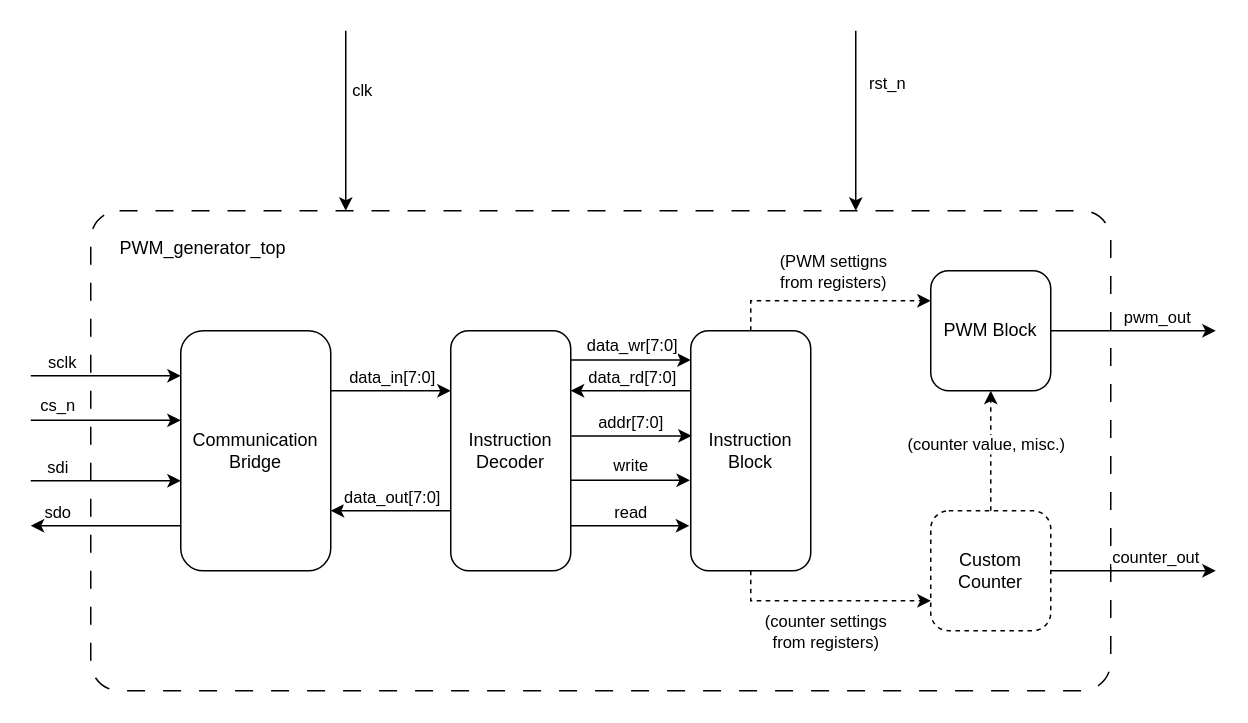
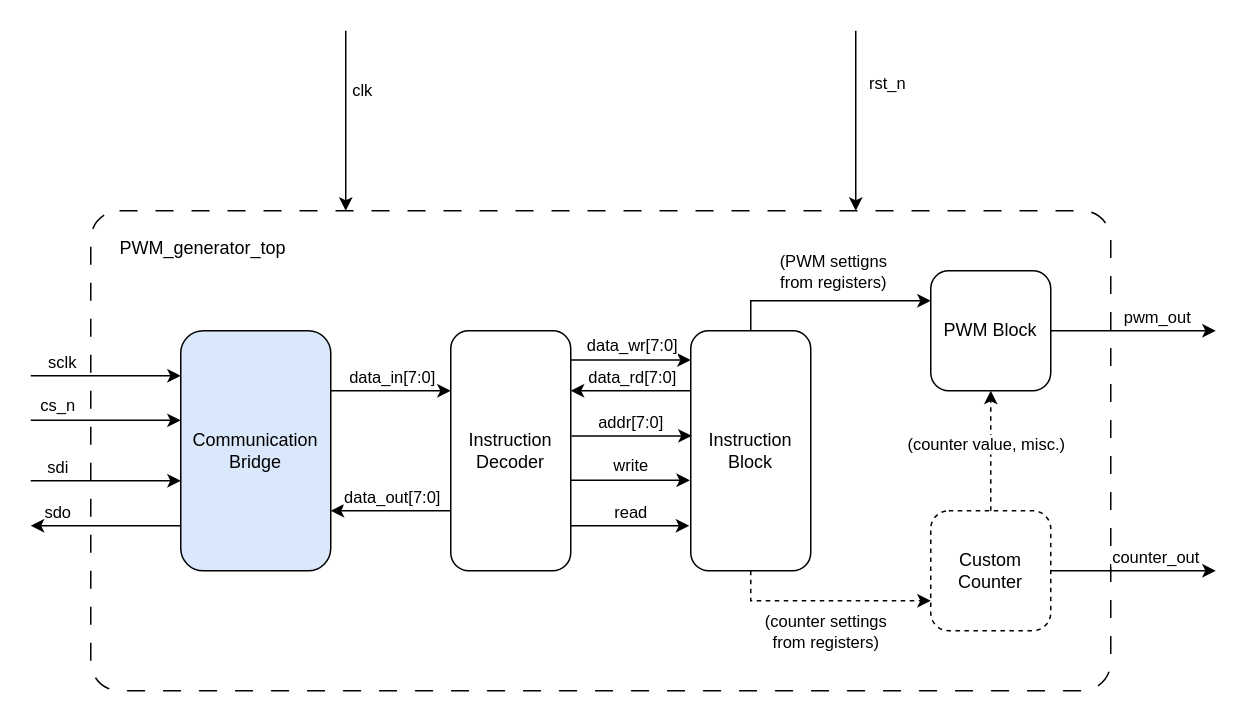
(822, 301) -> (822, 301)
(256, 451) -> (256, 451)
